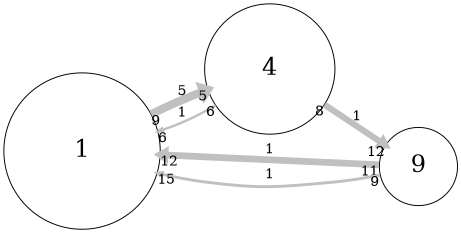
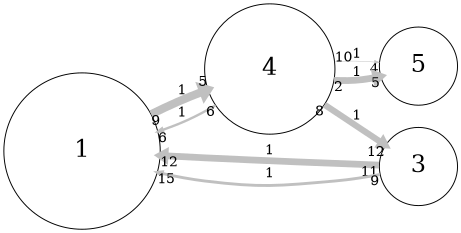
none -> (418, 66)
(182, 92) -> (182, 91)
(418, 167) -> (418, 167)
